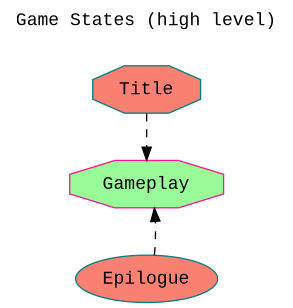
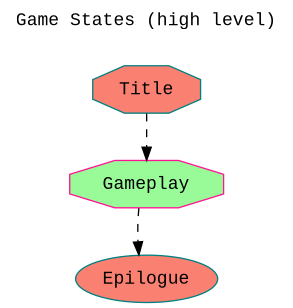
(155, 238) -> (138, 225)
